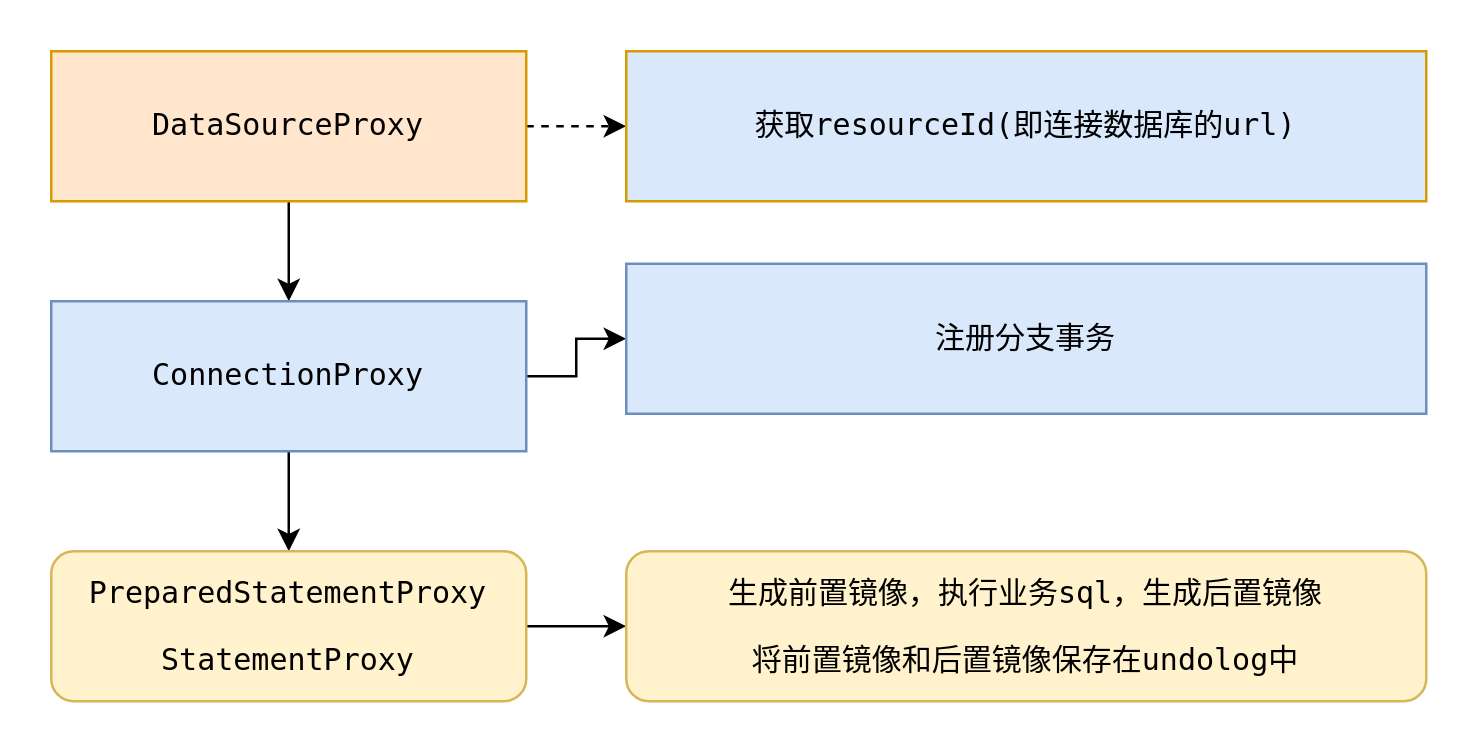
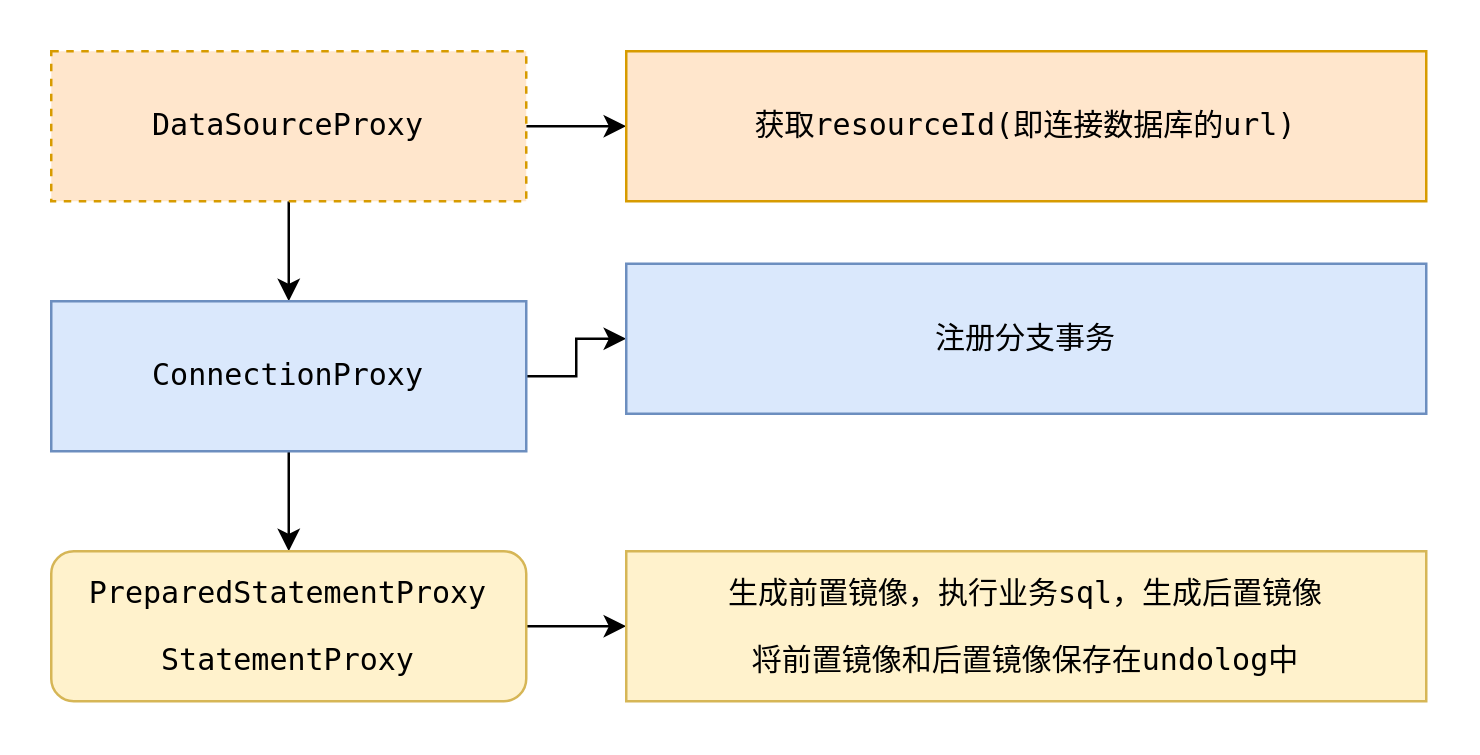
(289, 126) -> (289, 126)
(564, 126) -> (564, 126)
(1026, 126) -> (1026, 126)
(1026, 626) -> (1026, 626)
